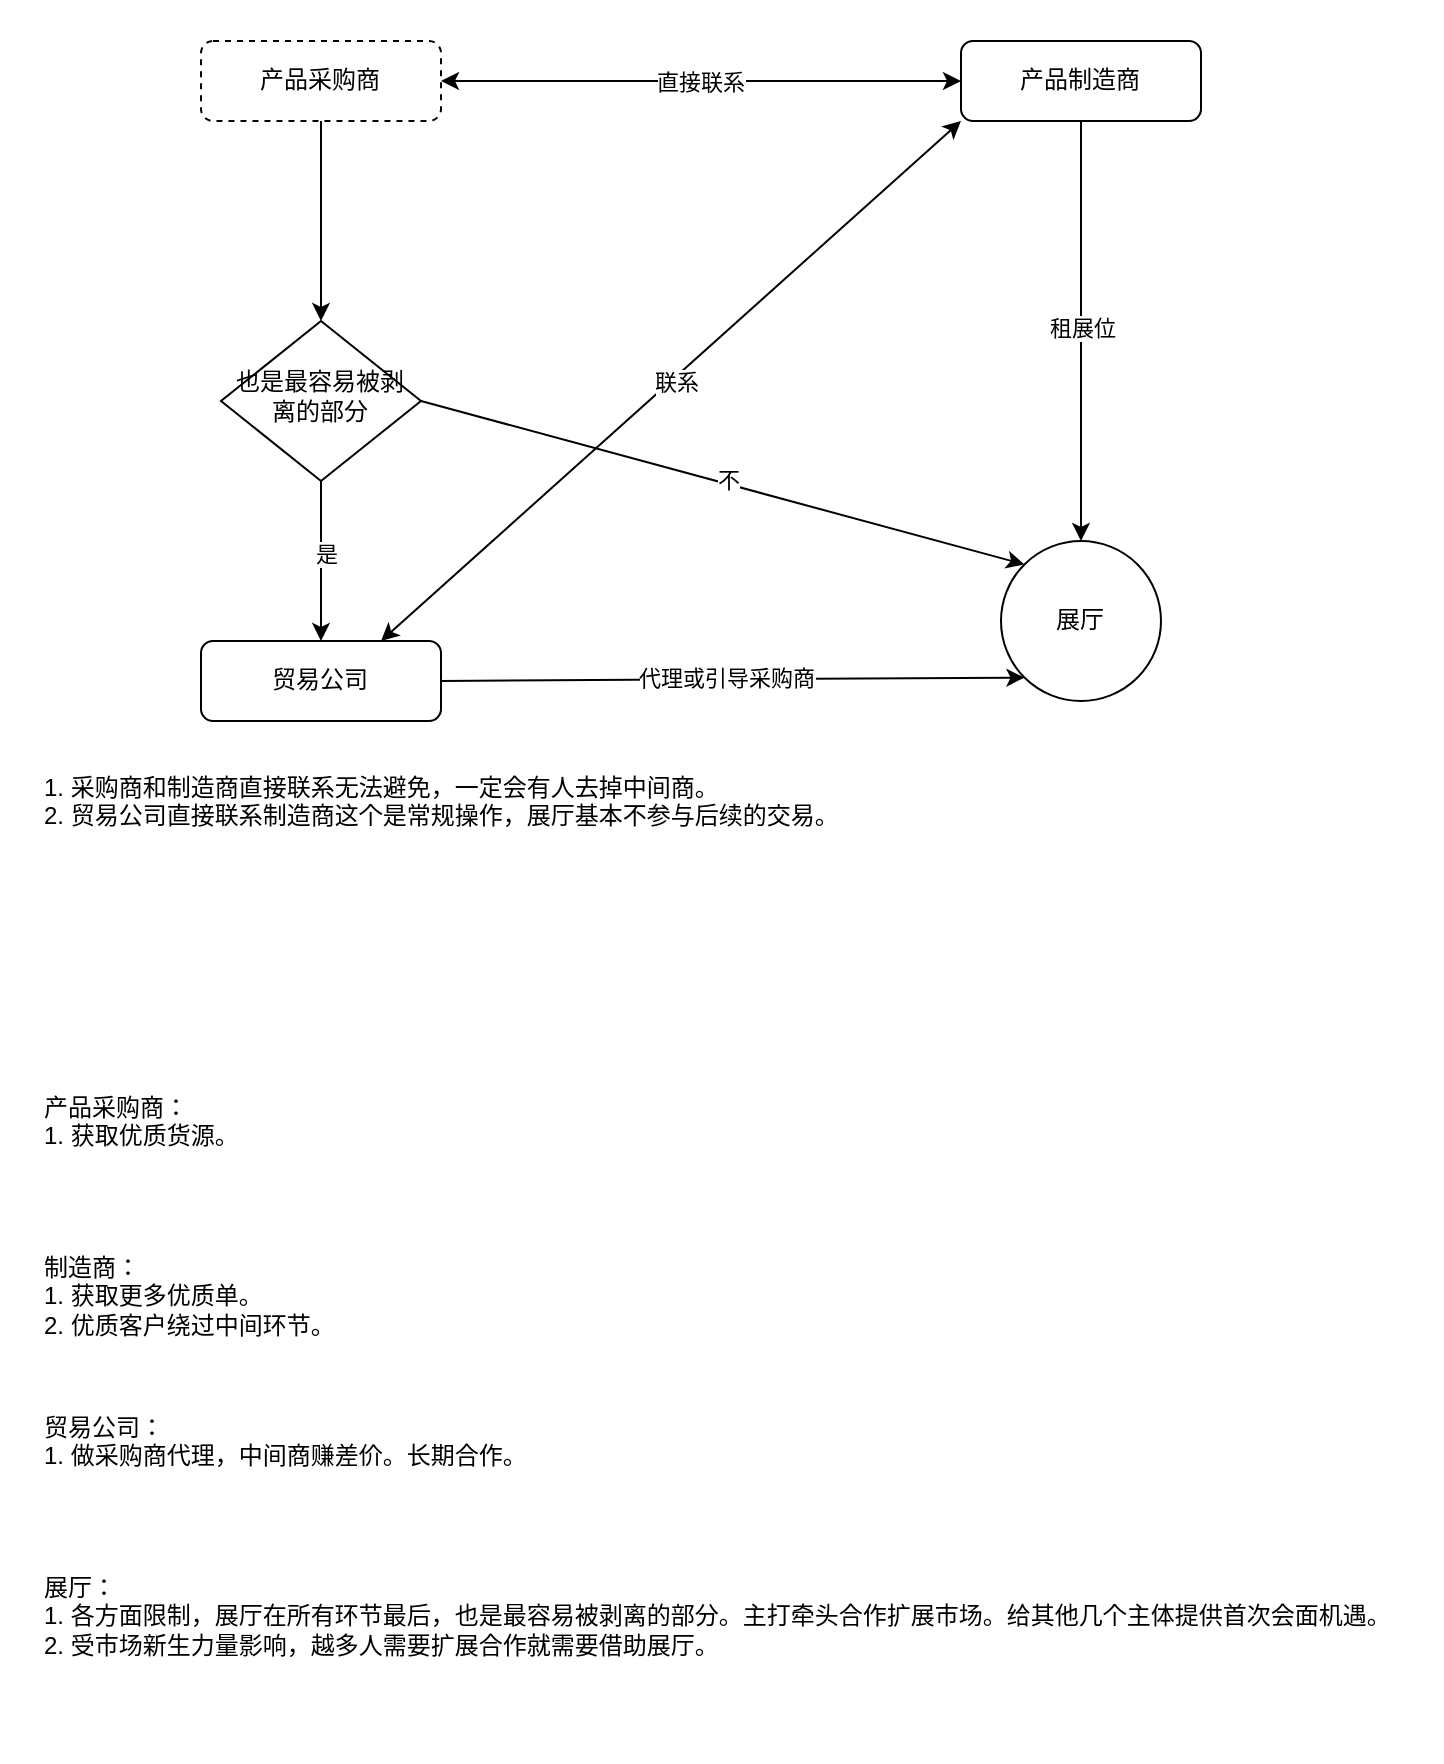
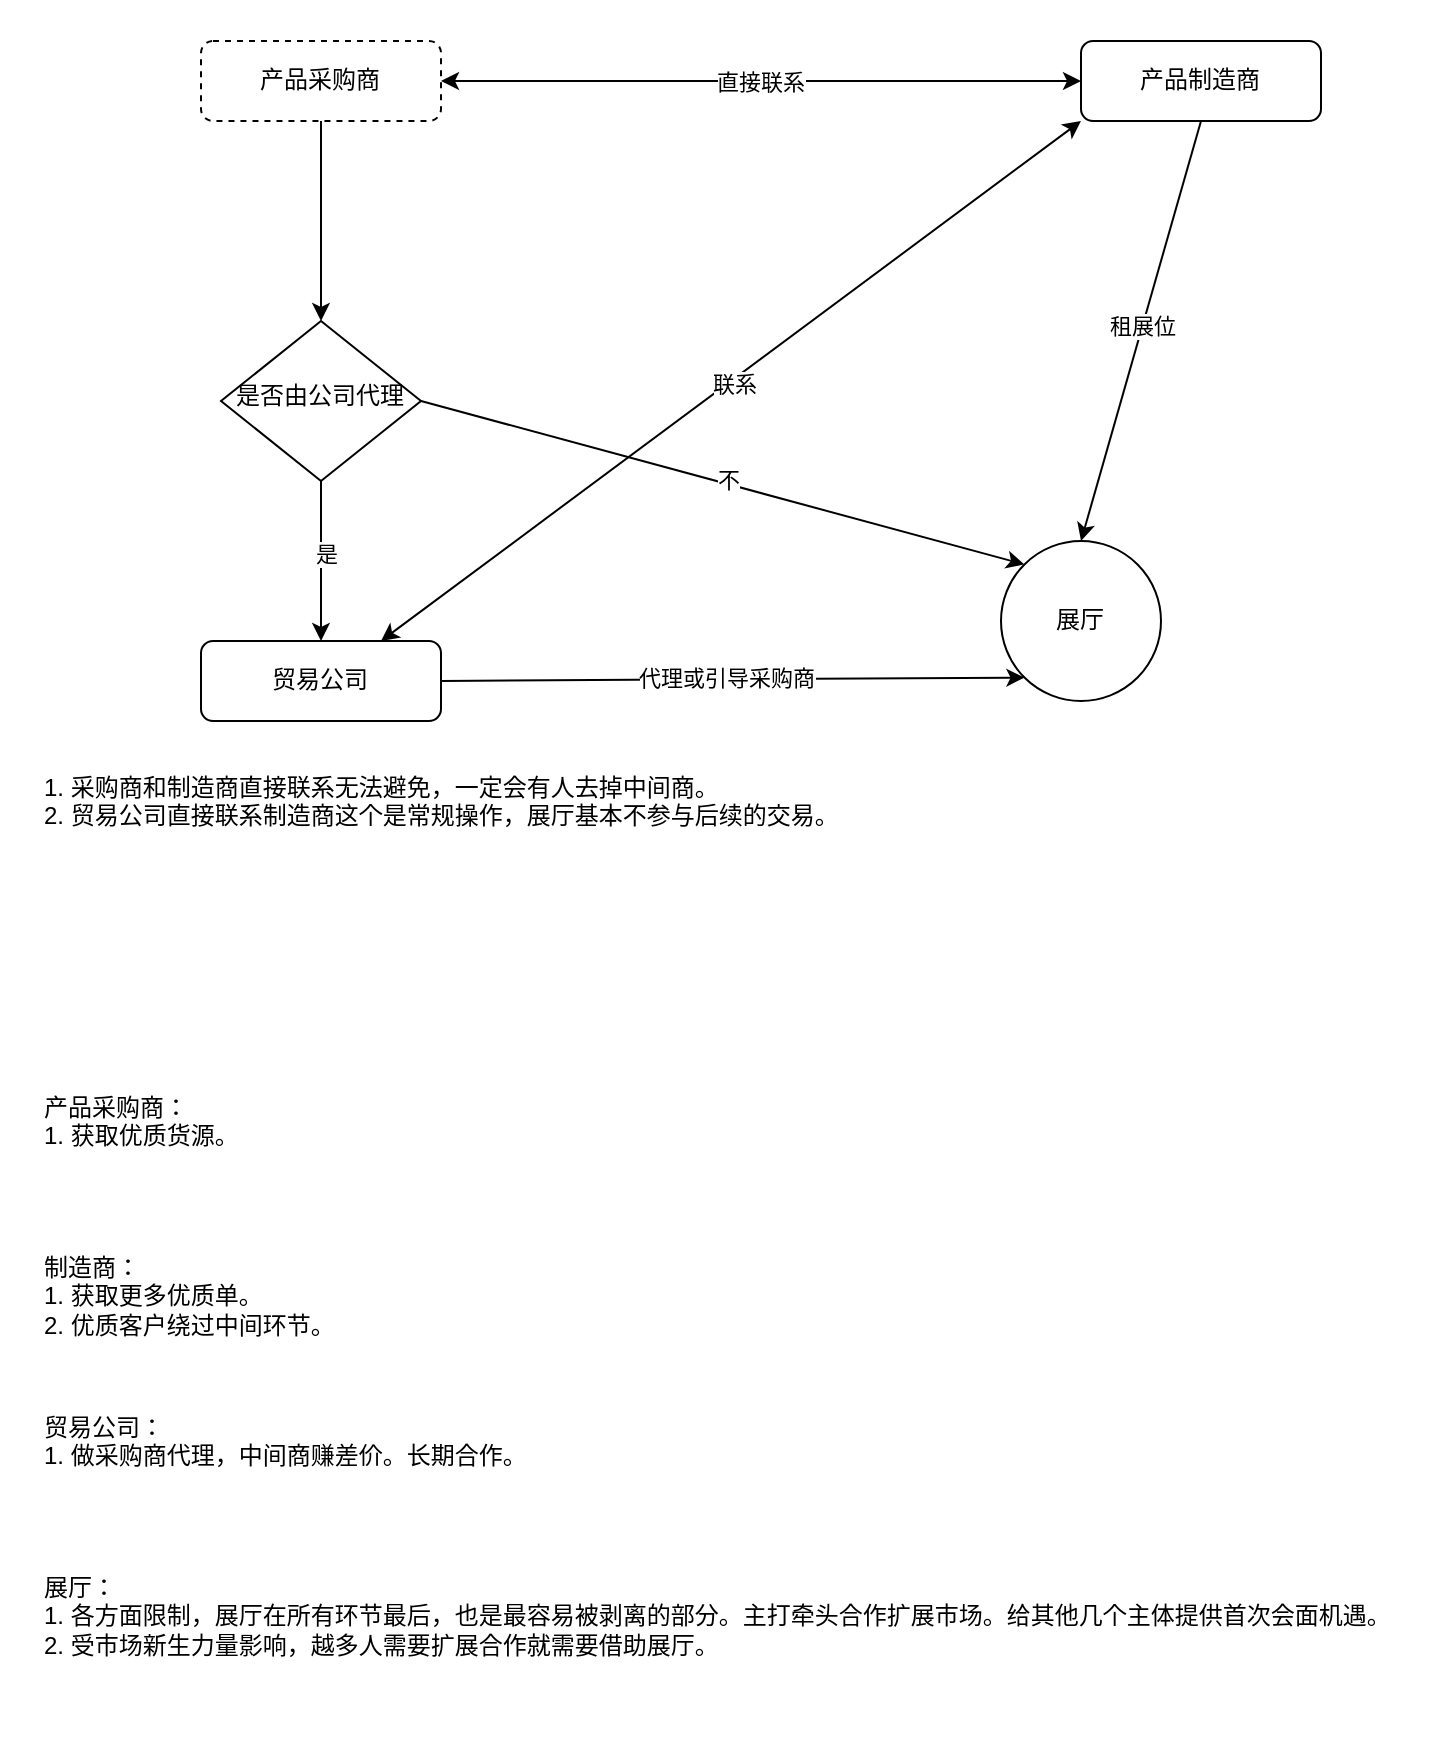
(1081, 81) -> (1201, 81)
(321, 397) -> (321, 397)
